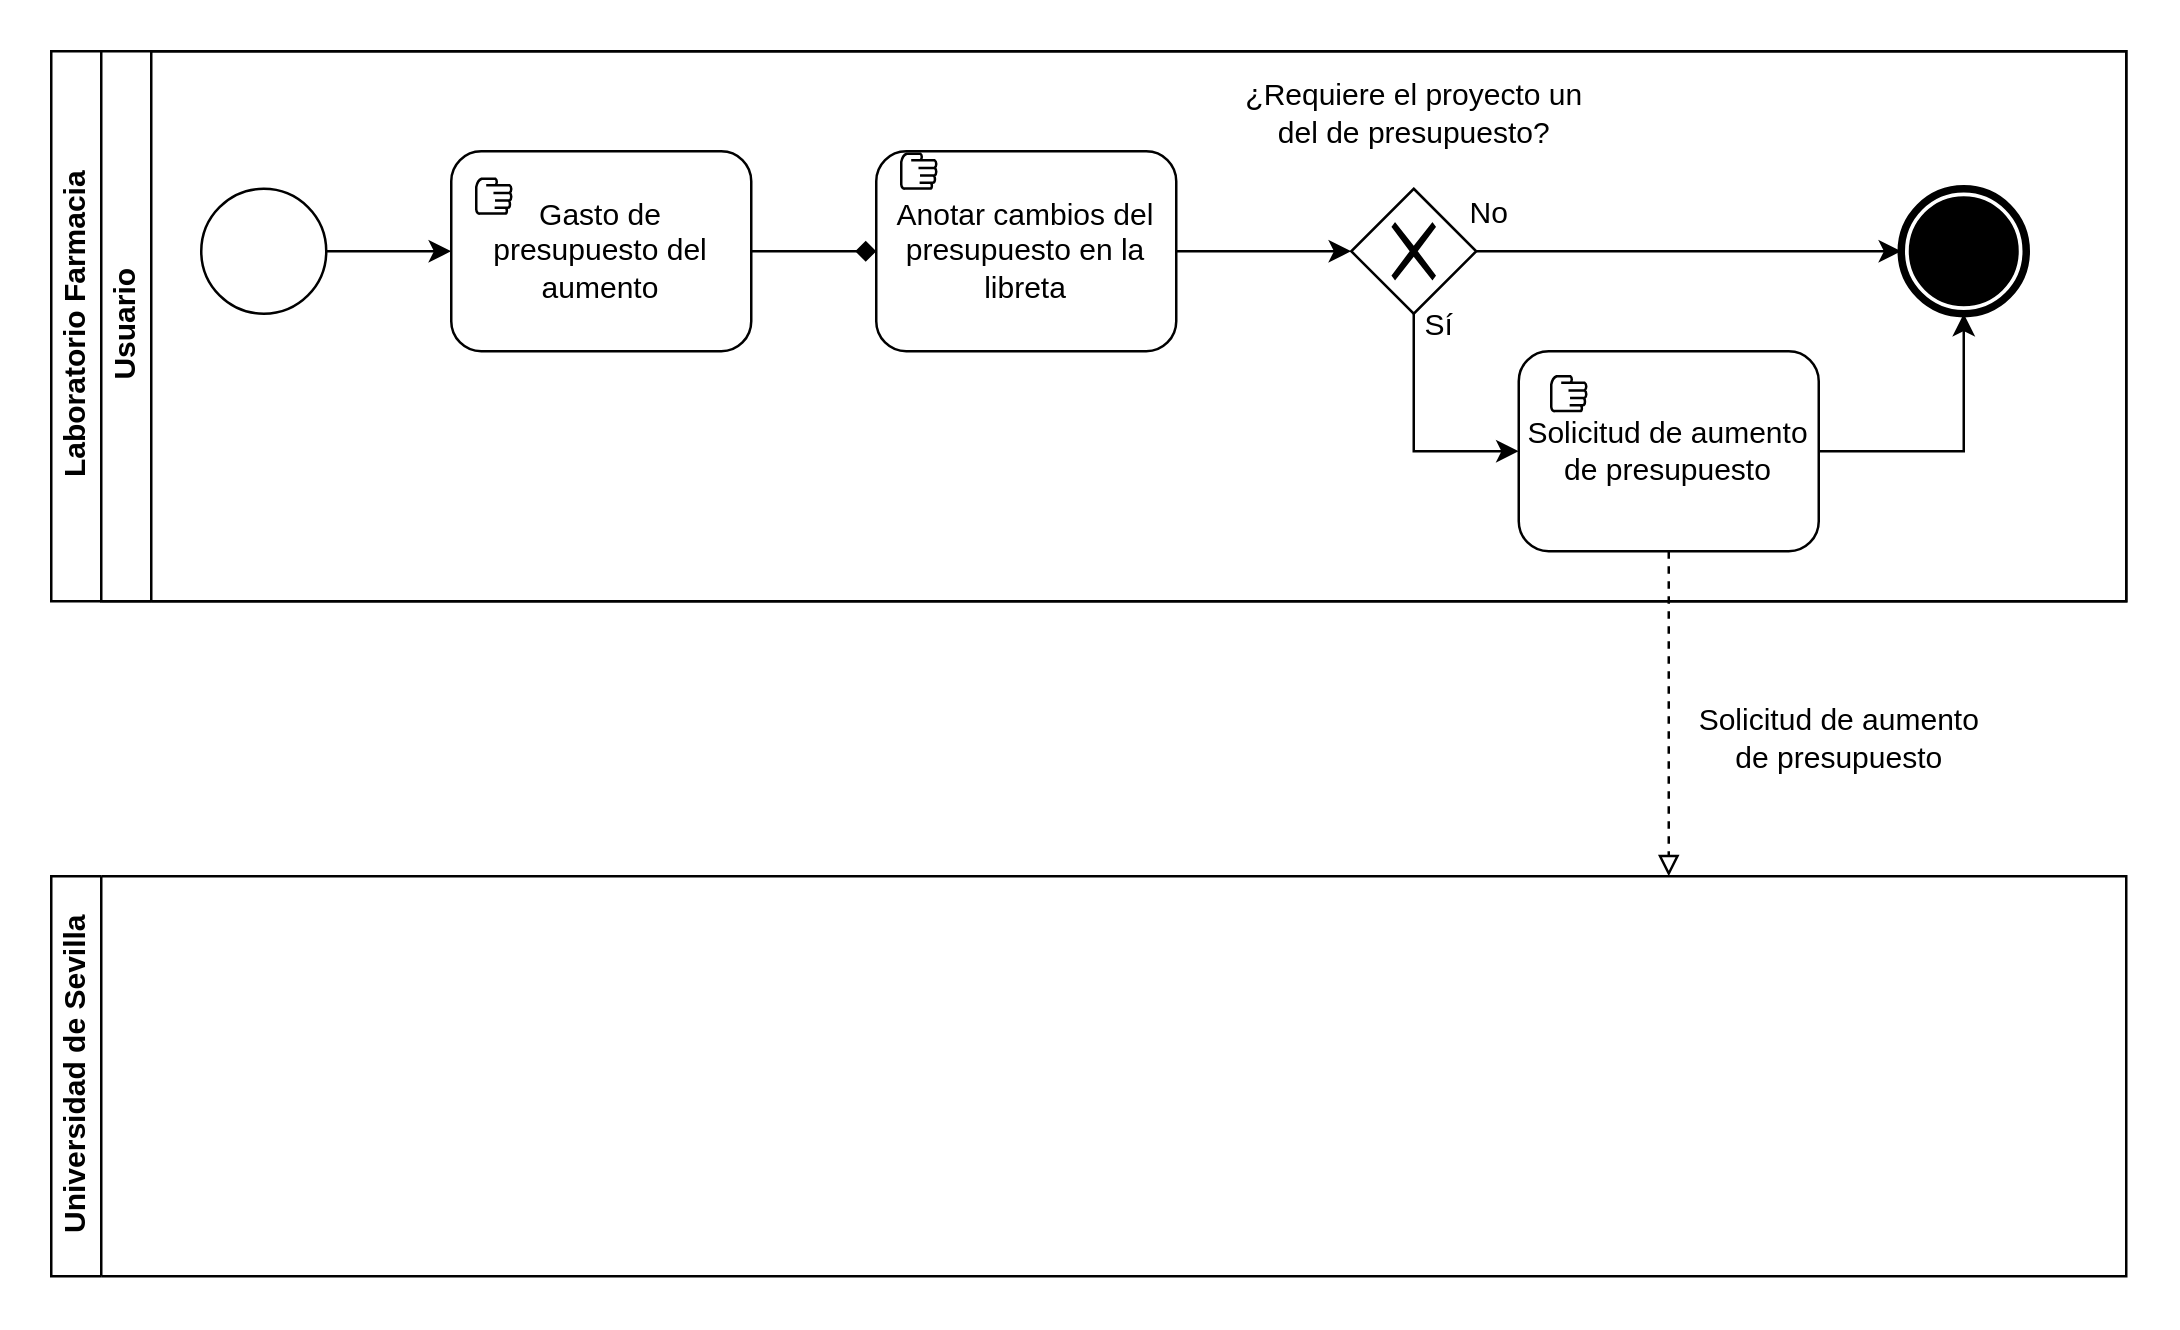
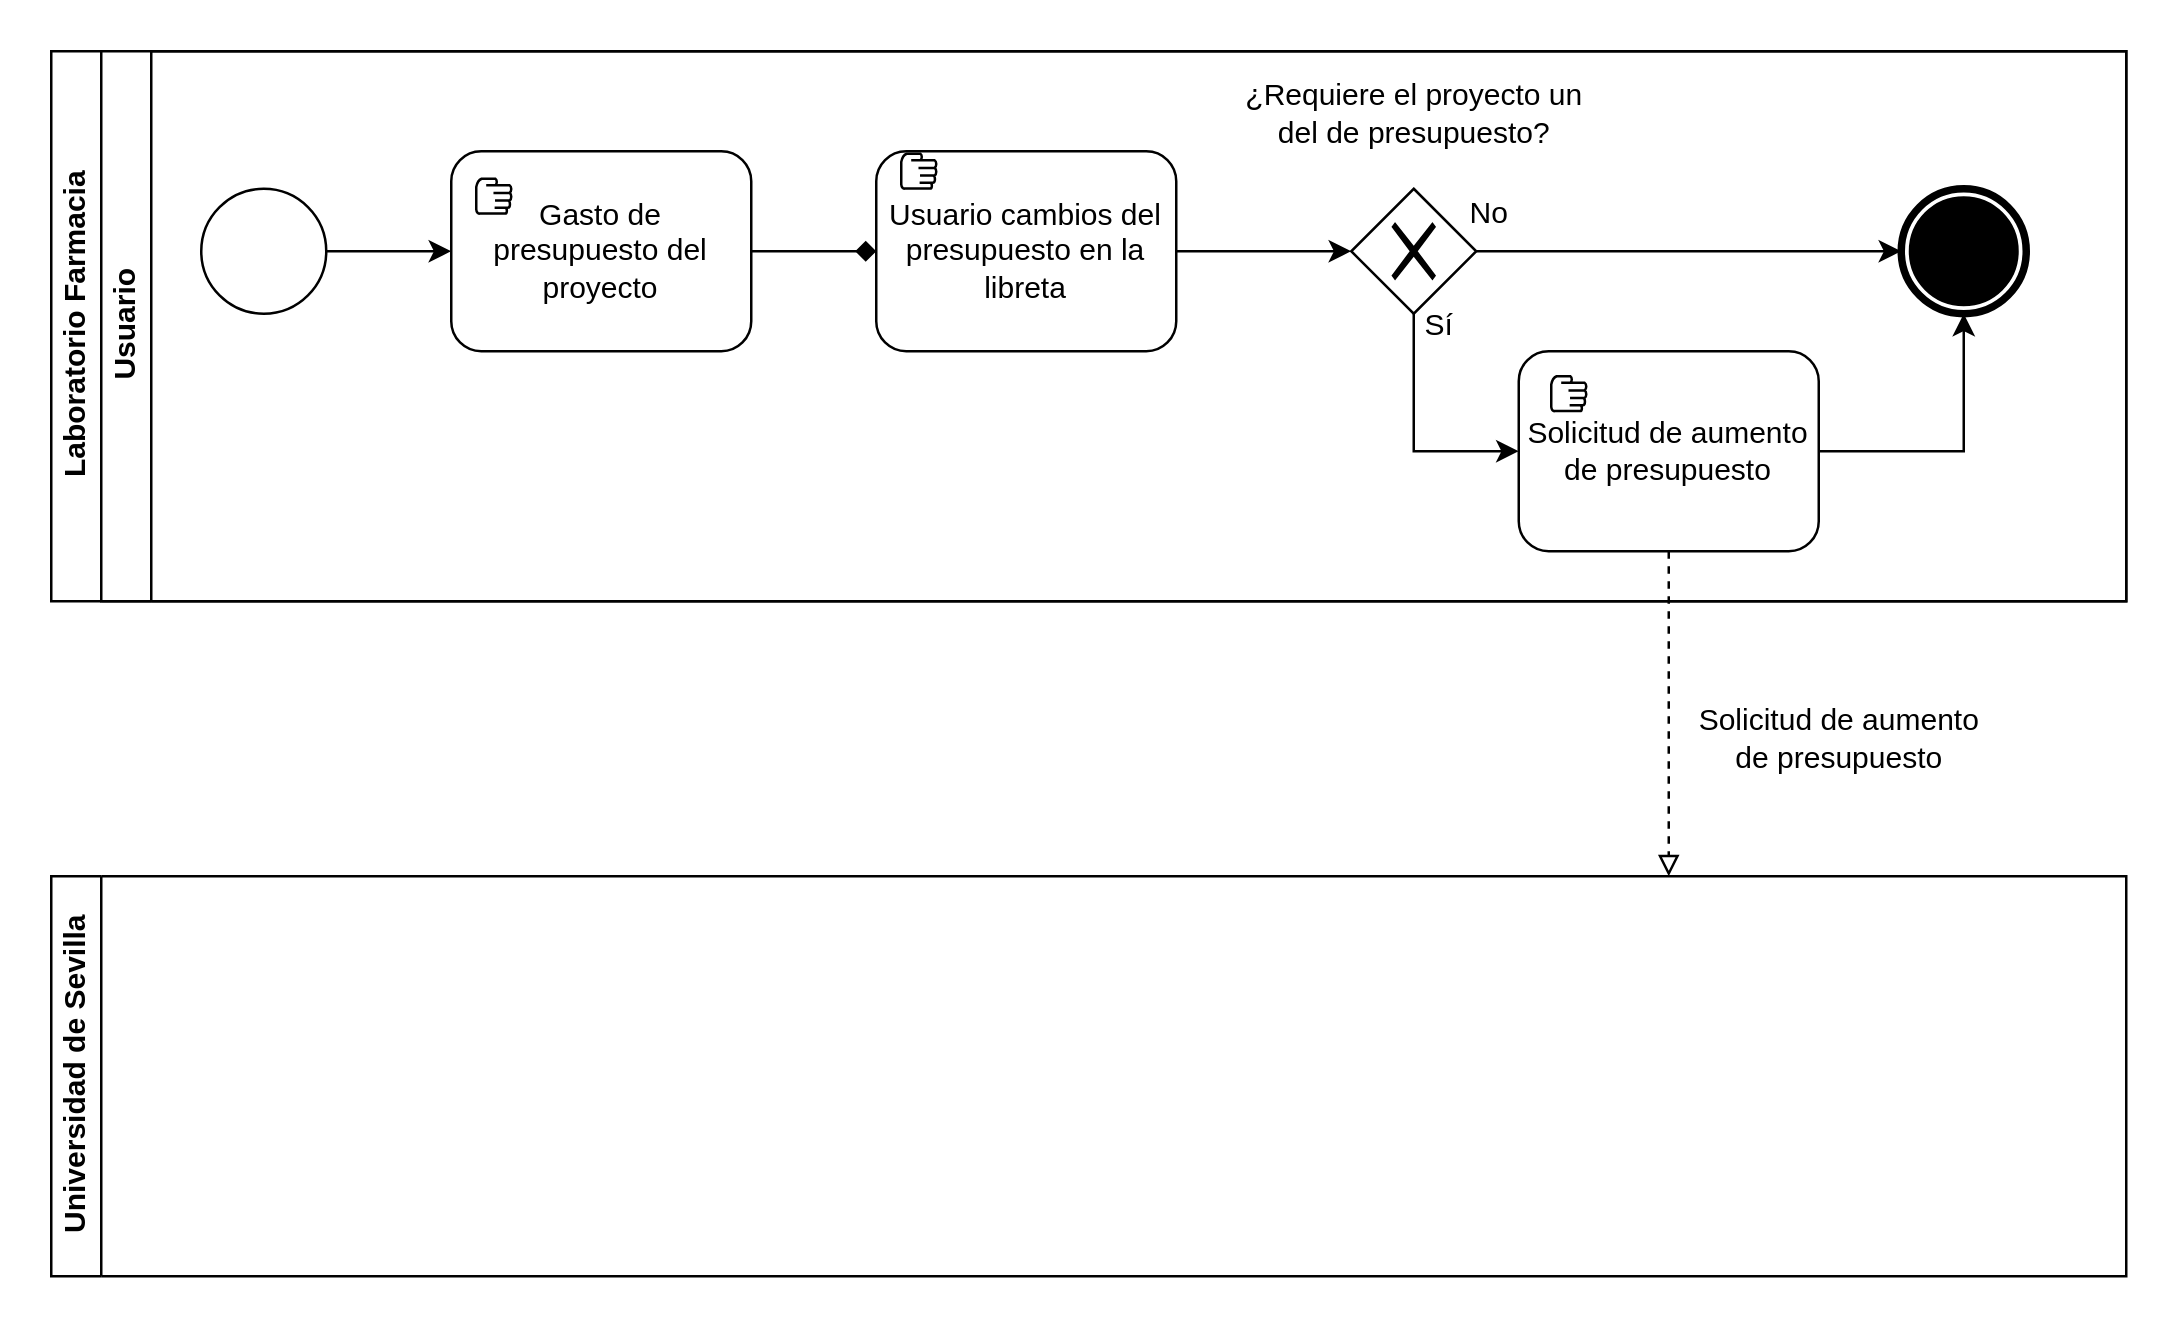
(601, 251) -> (601, 251)
(1026, 251) -> (1026, 251)
